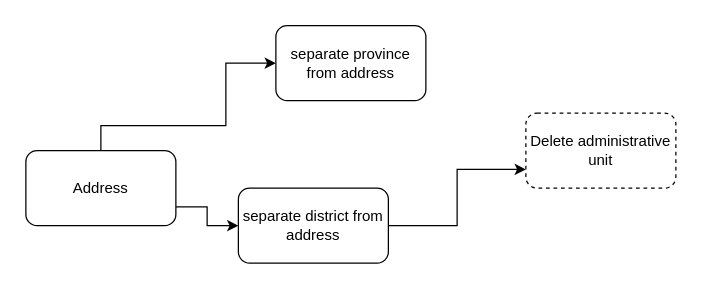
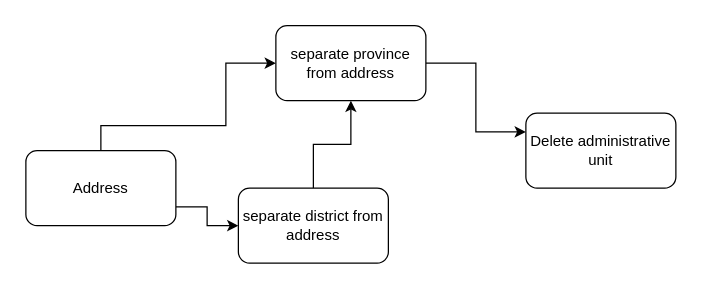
none -> (476, 93)
(601, 151) -> (601, 151)
(457, 202) -> (327, 144)
